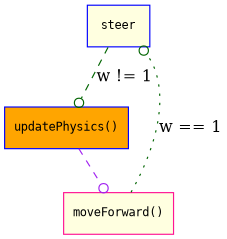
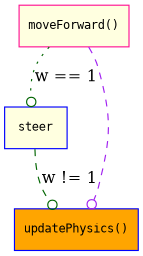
(90, 166) -> (108, 123)
